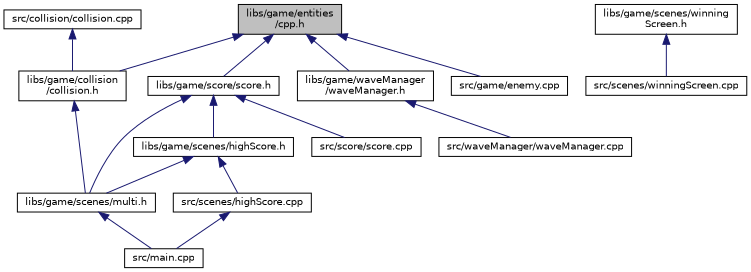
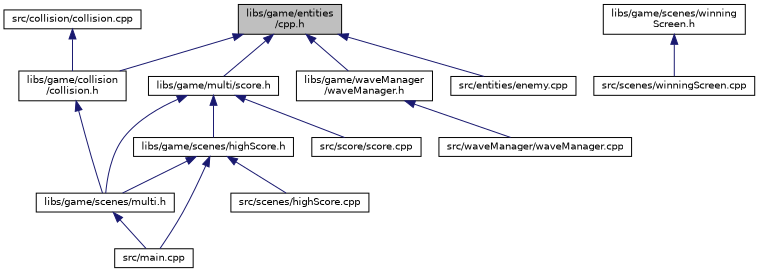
(214, 86) -> (214, 86)
(509, 86) -> (513, 86)
(199, 233) -> (185, 208)
